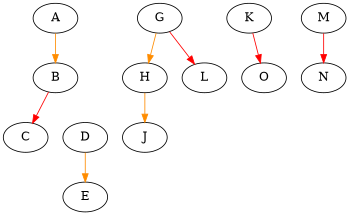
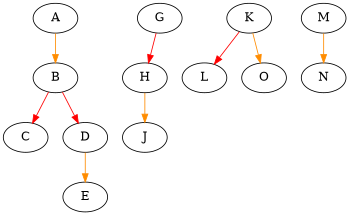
(153, 44) -> (153, 44)
(256, 44) -> (256, 44)
(324, 44) -> (324, 44)
(180, 45) -> (229, 45)
none -> (68, 104)
